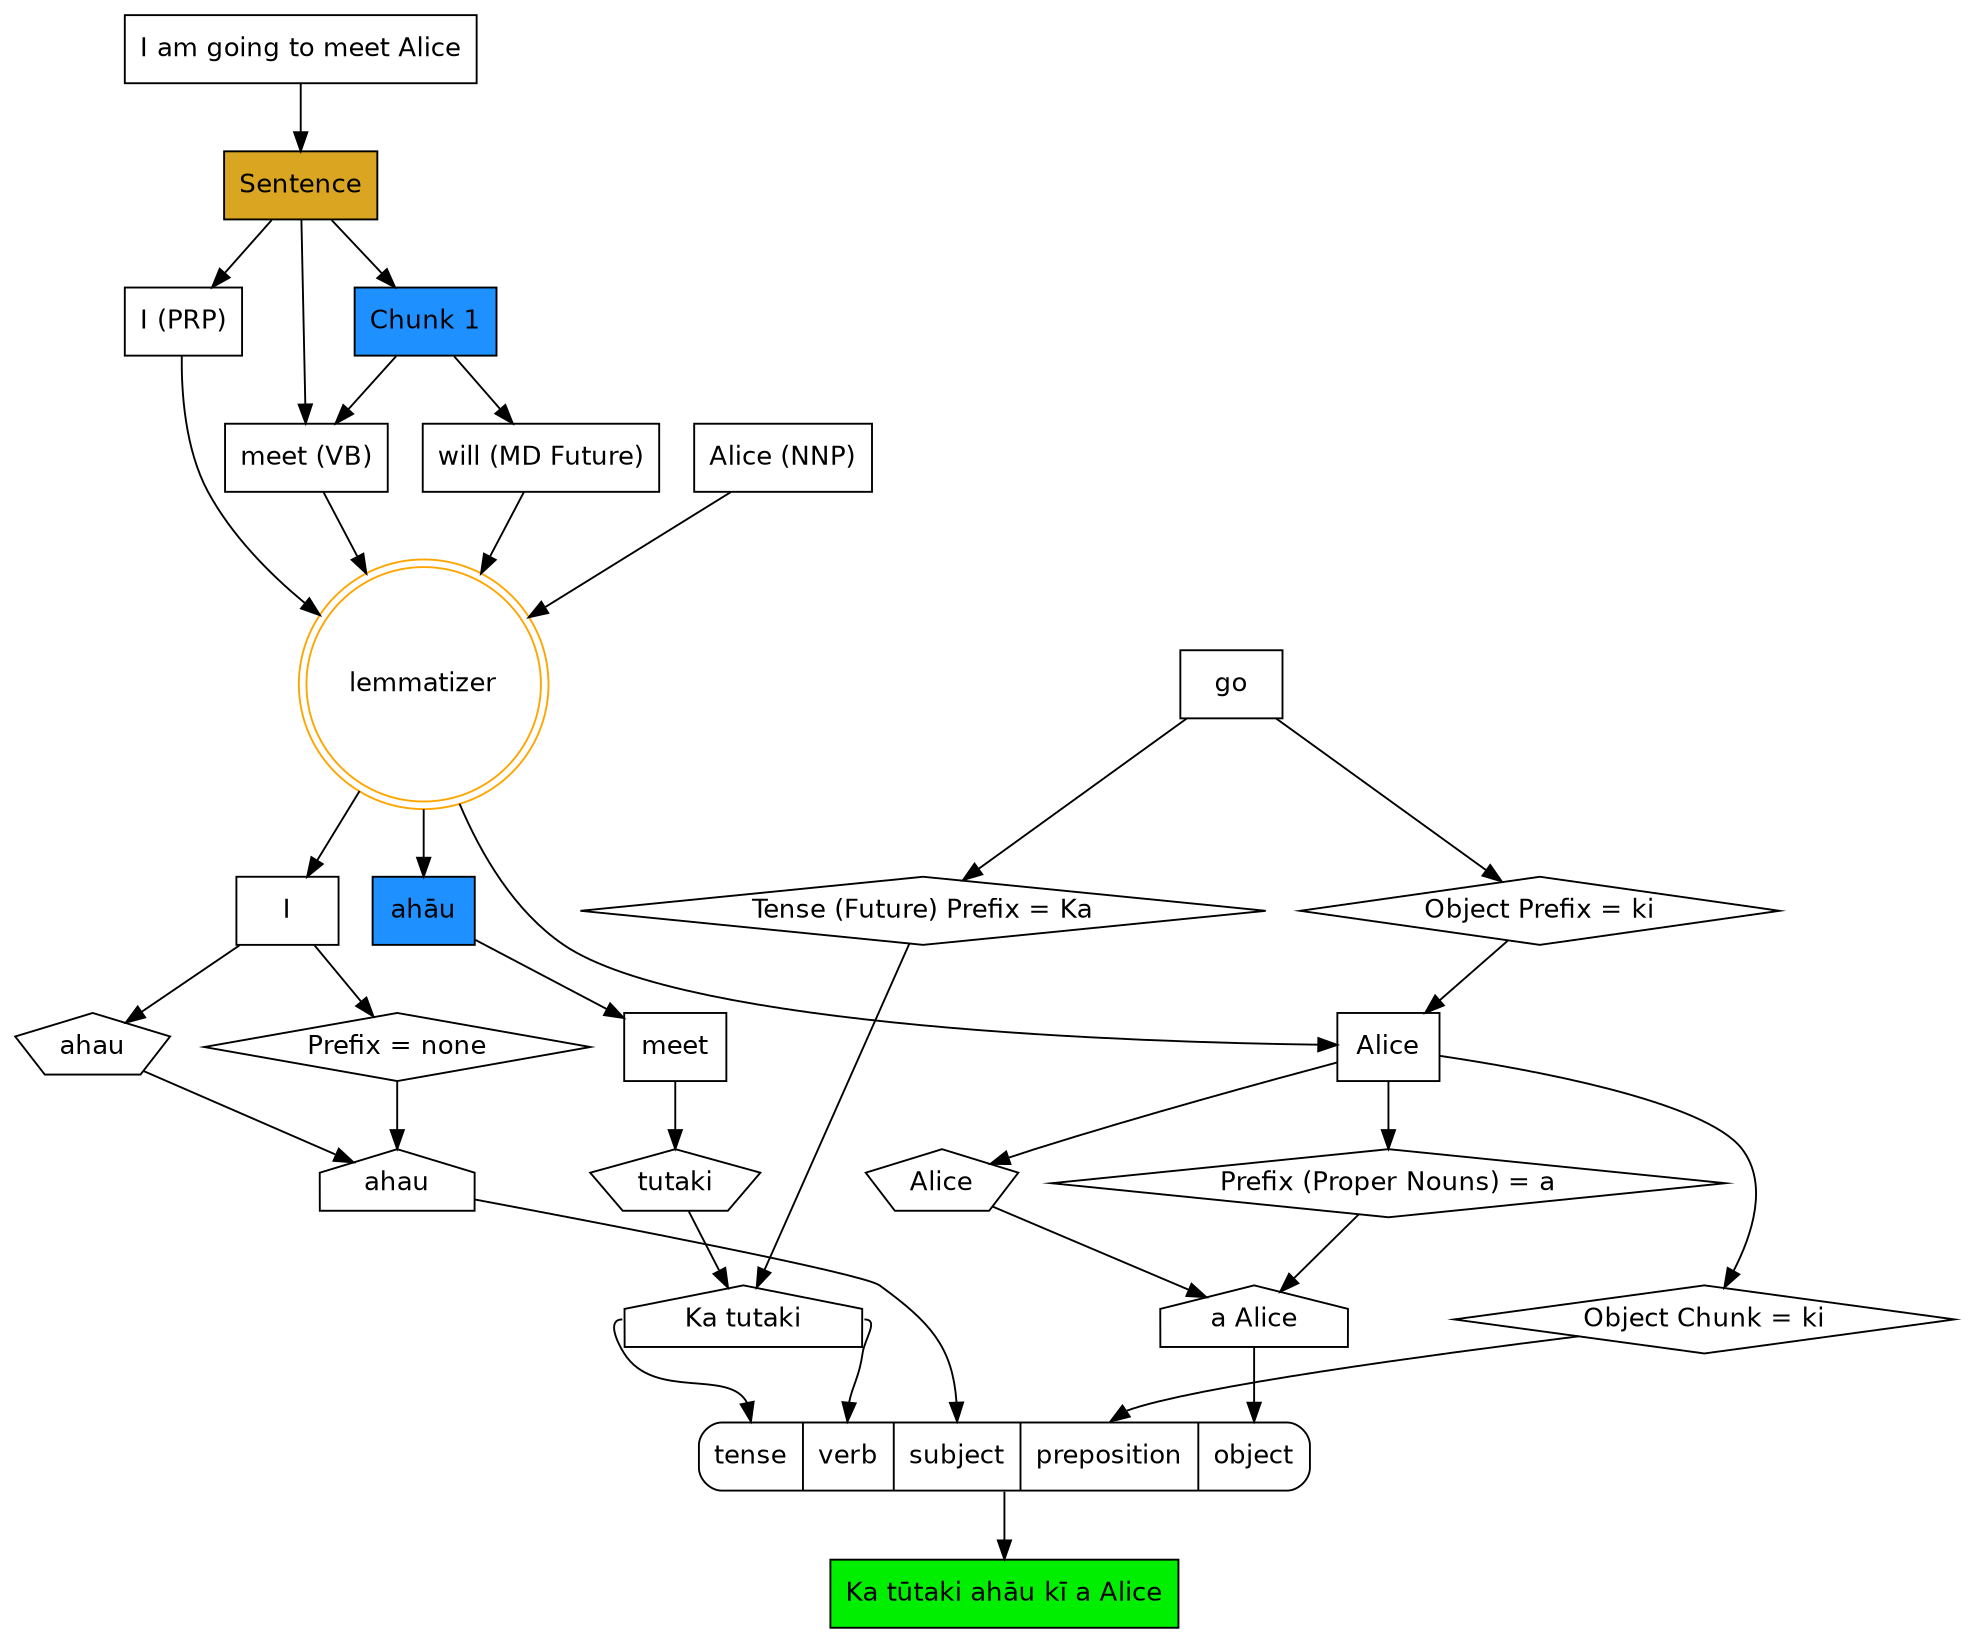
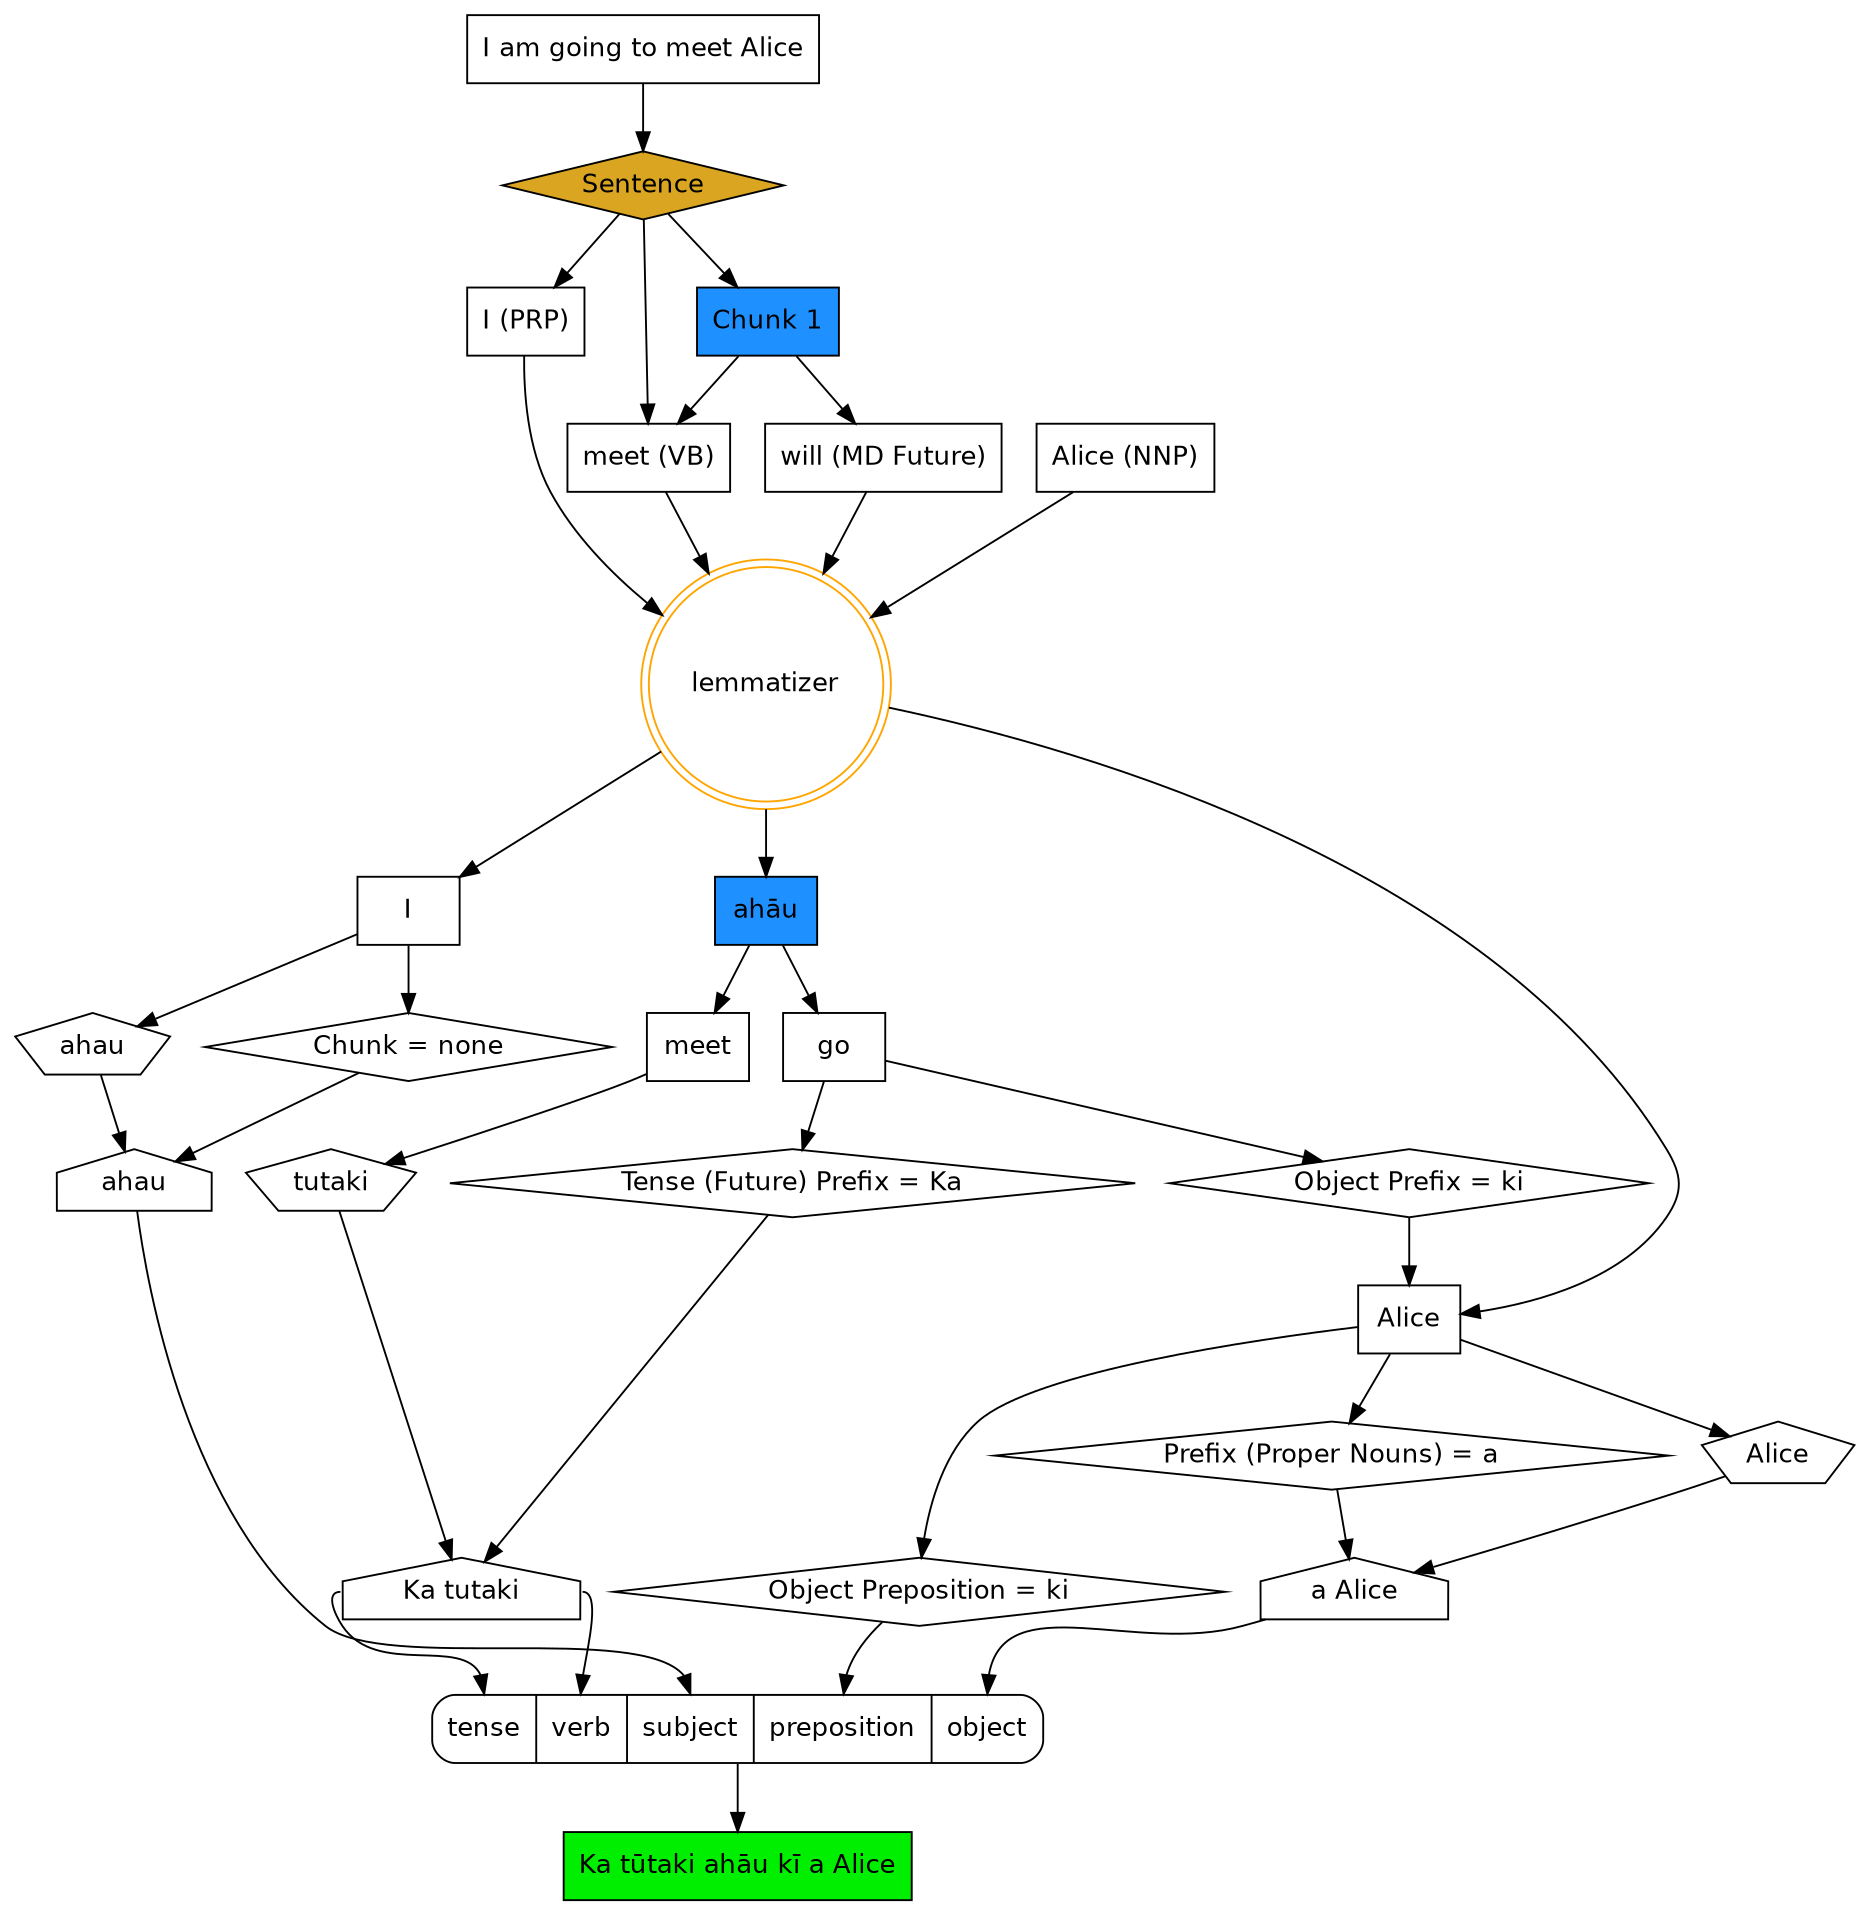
(301, 185) -> (643, 185)
none -> (796, 970)
(397, 1047) -> (409, 1047)
(1704, 1319) -> (919, 1592)
